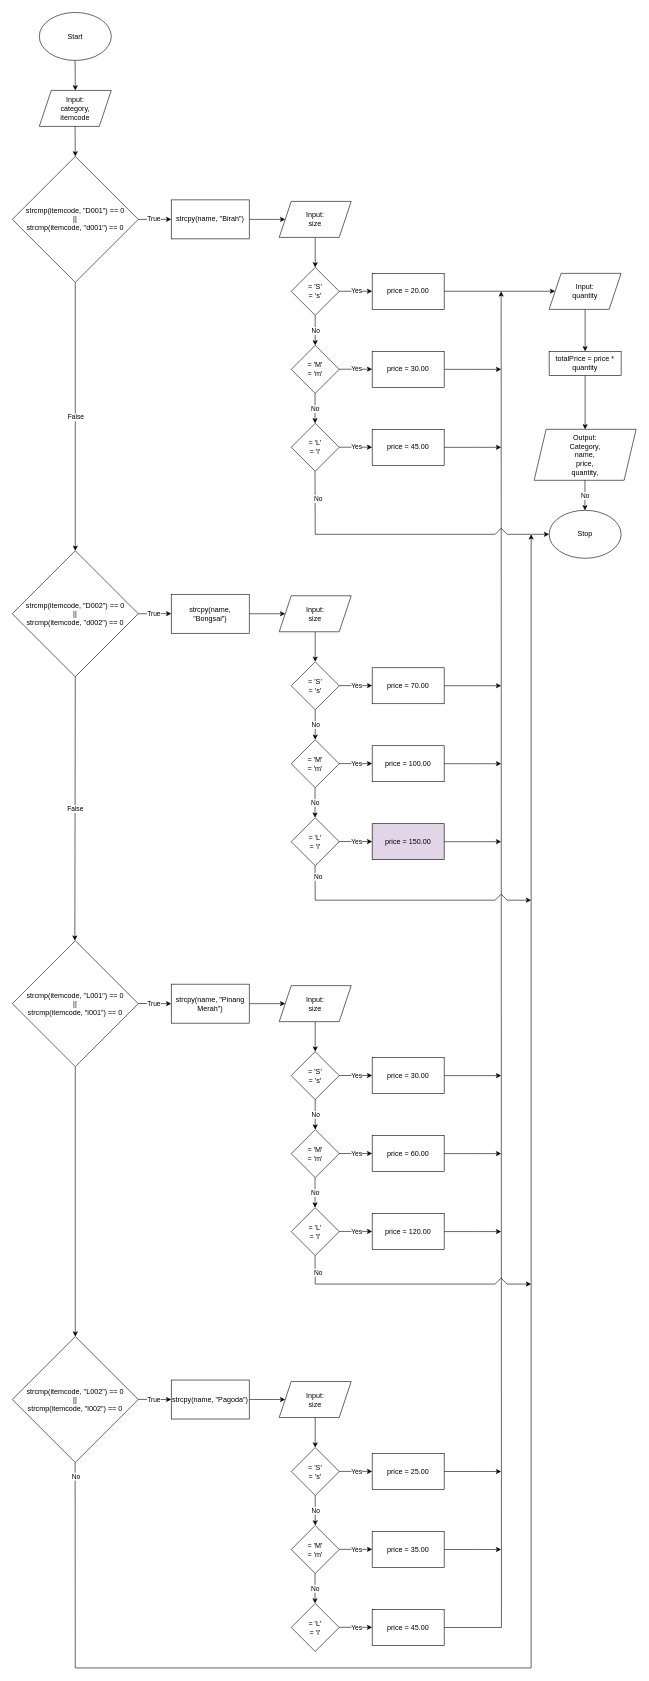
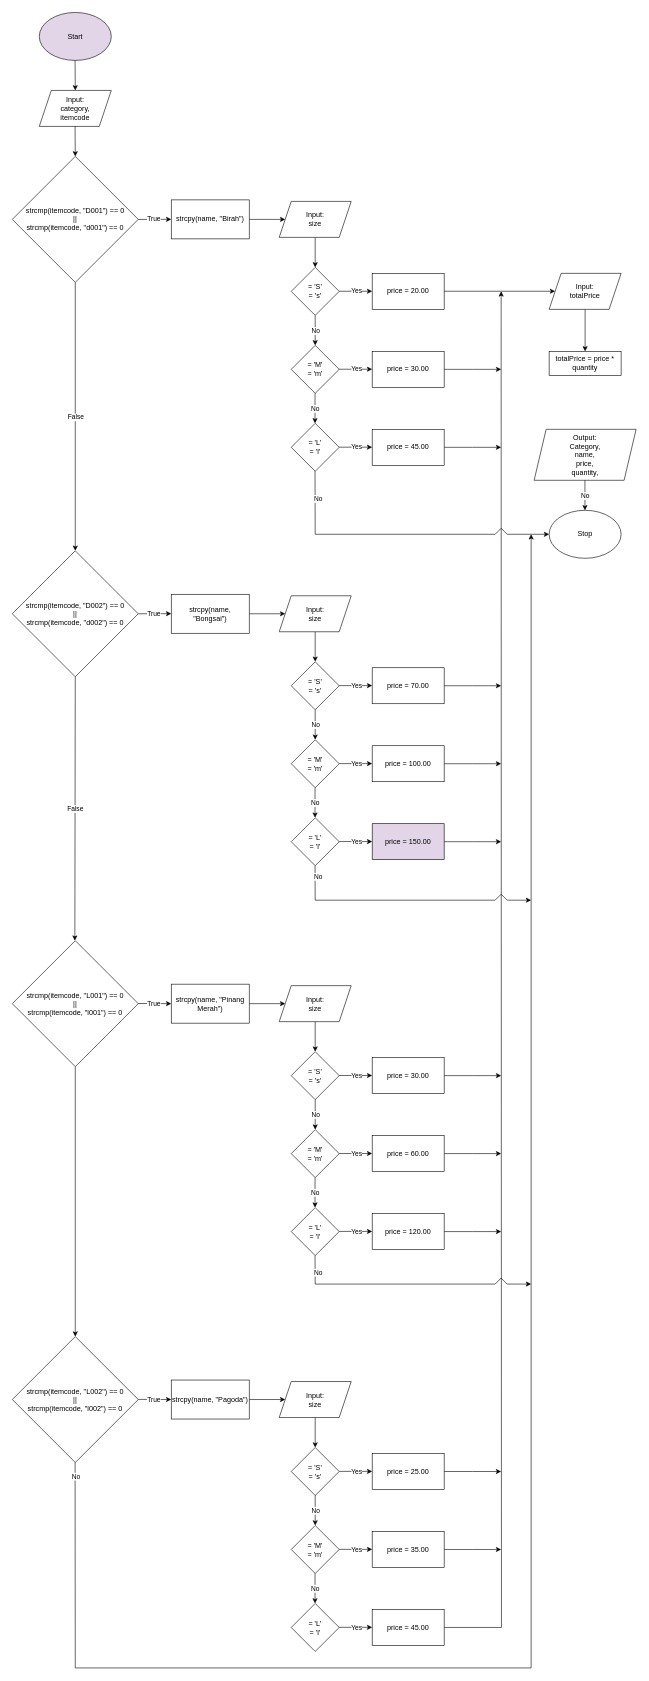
(75, 36) -> (75, 36)
(585, 291) -> (585, 291)
(585, 423) -> none
